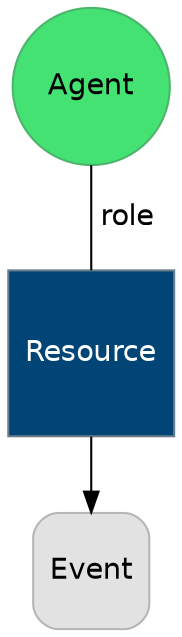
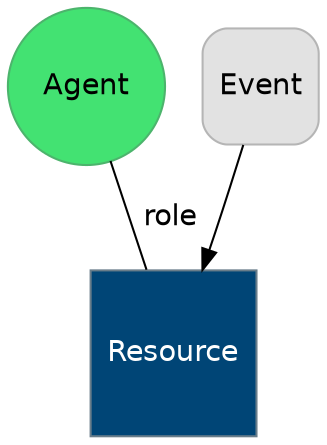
(91, 464) -> (227, 198)
